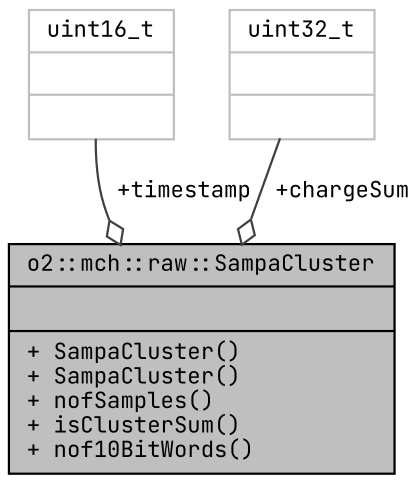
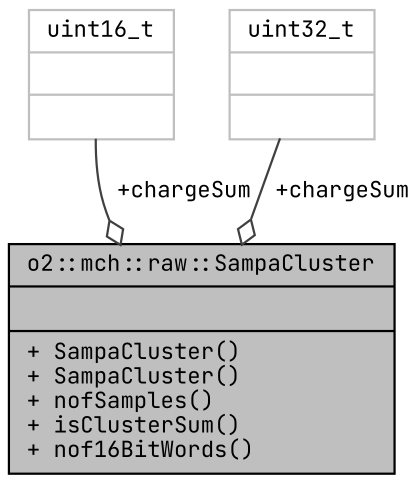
(178, 192) -> (178, 192)
(142, 450) -> (142, 450)
